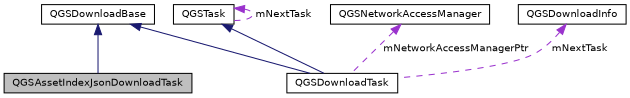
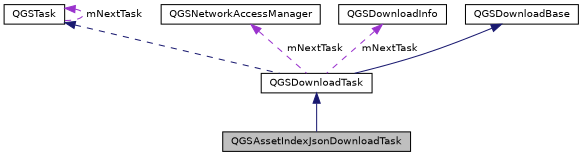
(455, 49) -> (314, 49)
(278, 51) -> (177, 49)
(98, 54) -> (317, 118)
